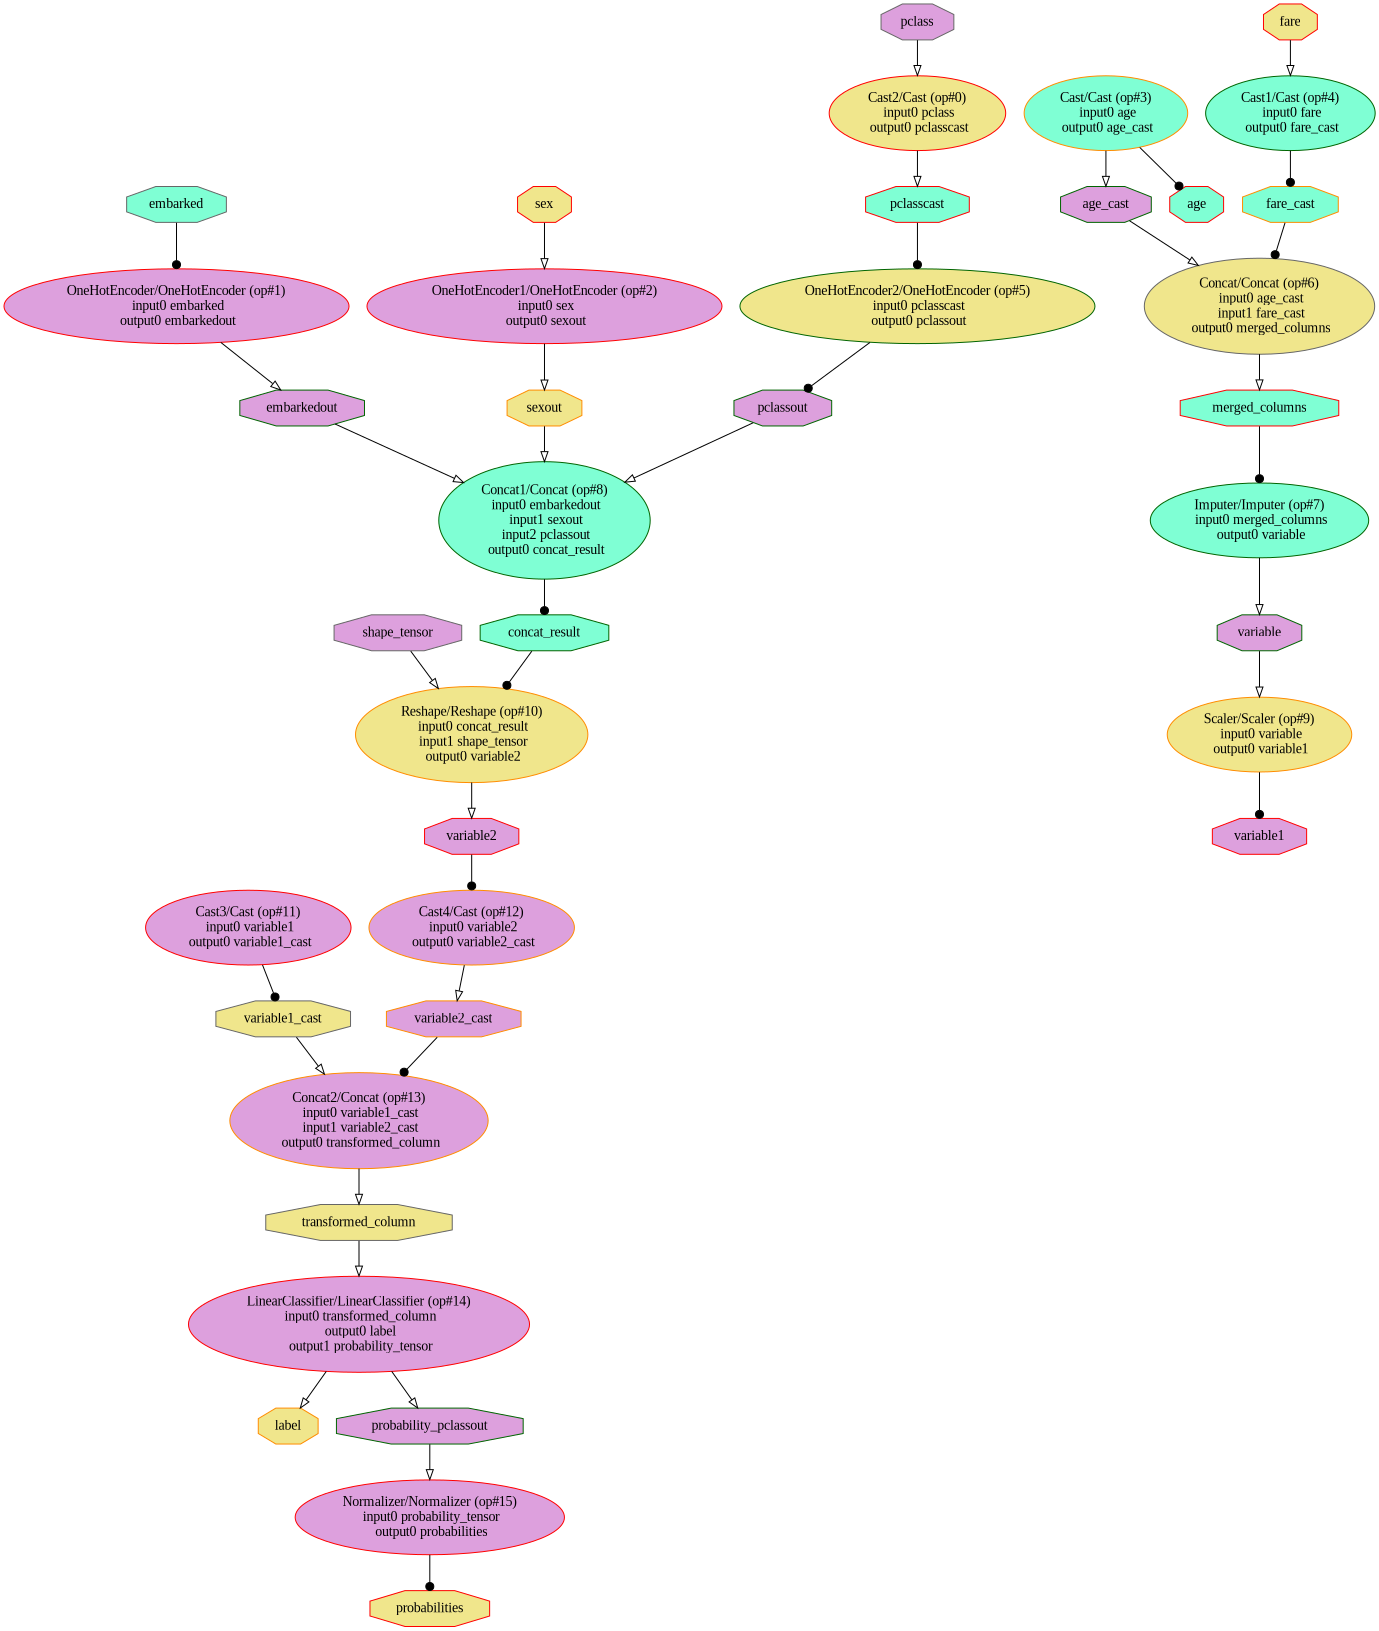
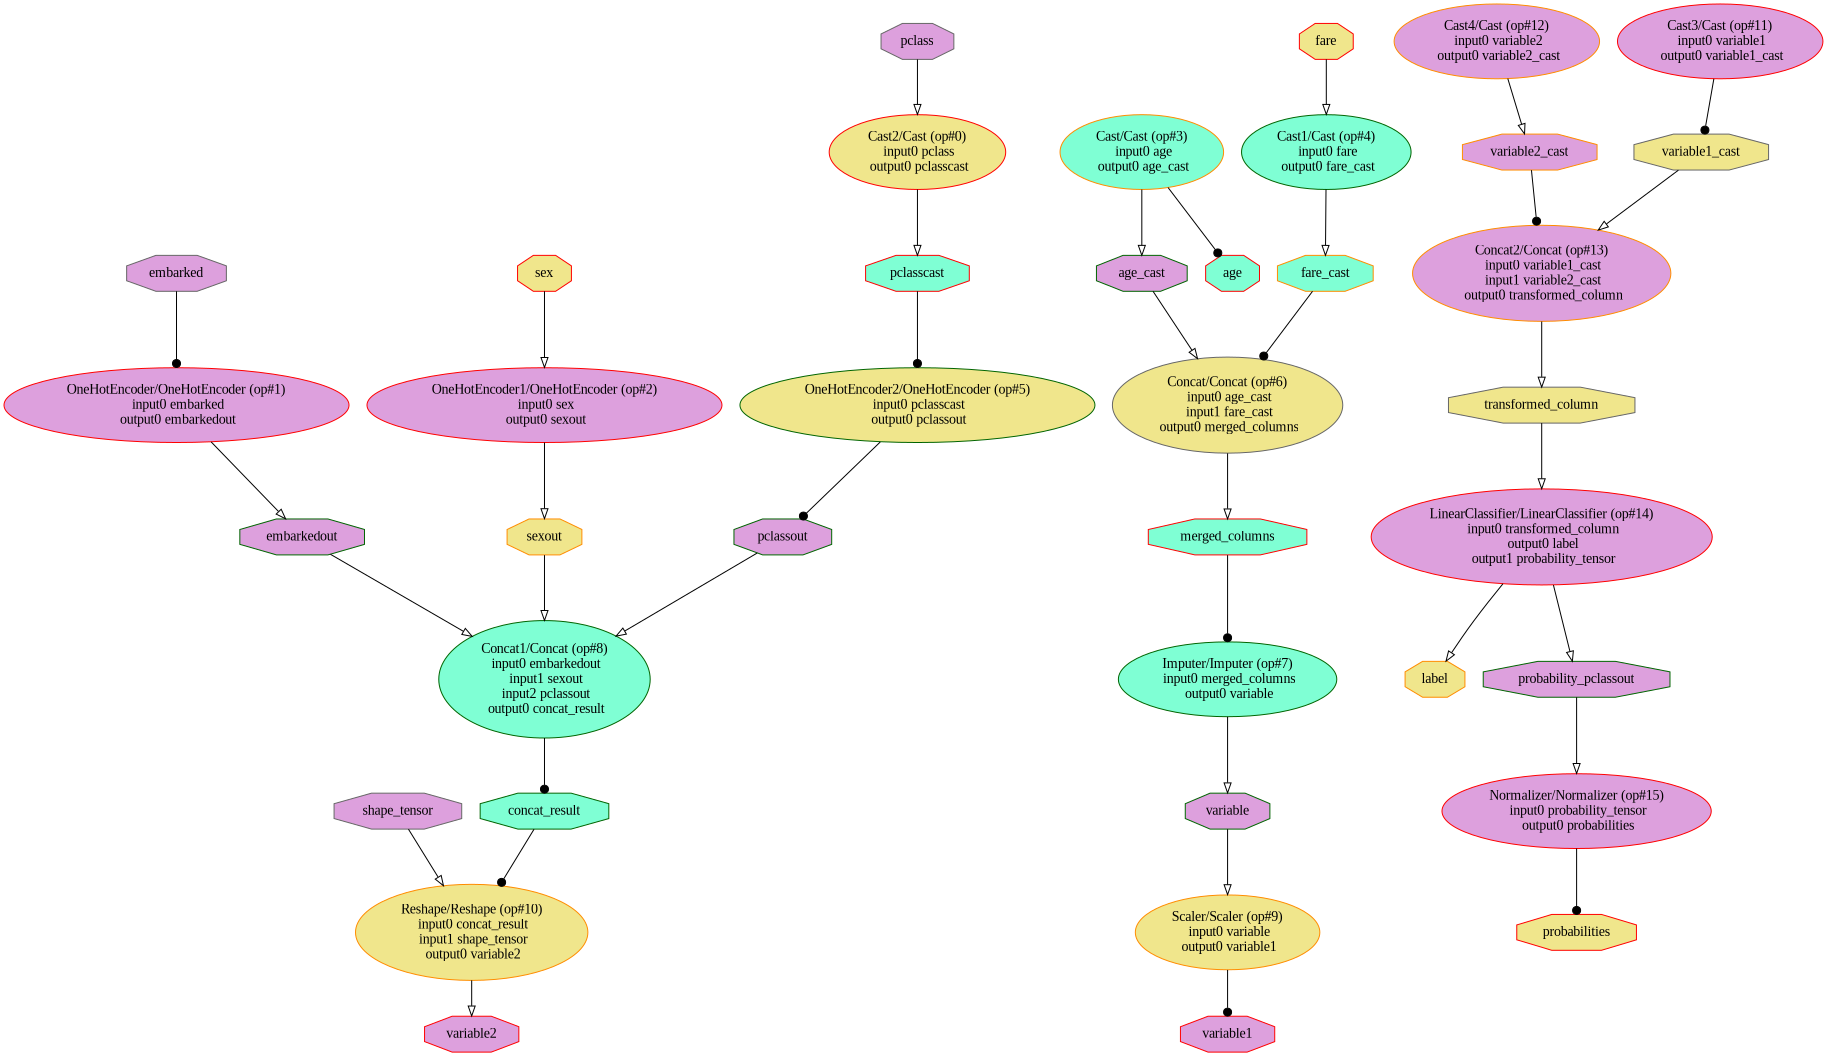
(1290, 164) -> (1326, 217)
(177, 204) -> (177, 273)
(472, 868) -> none
